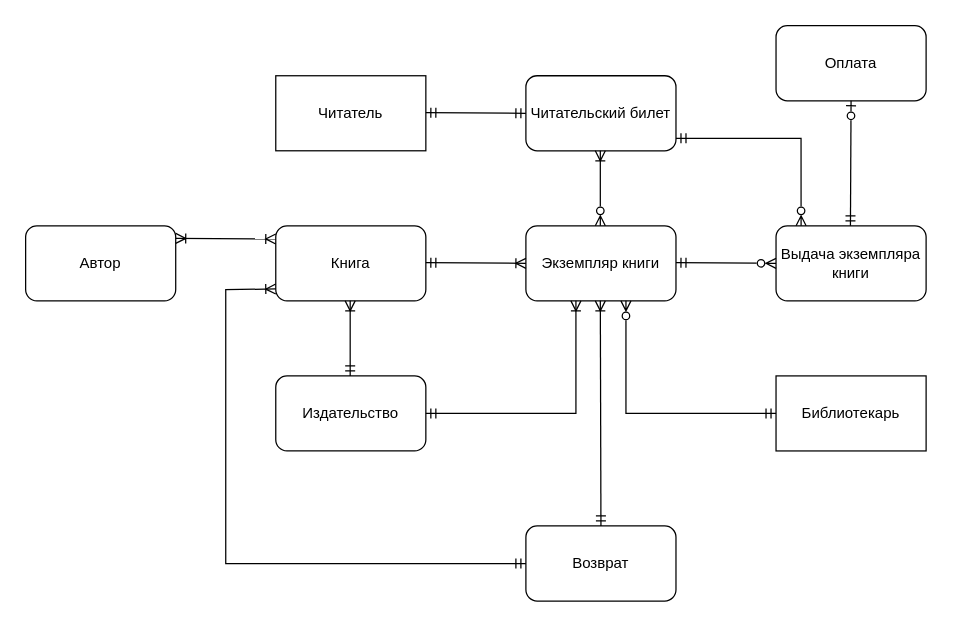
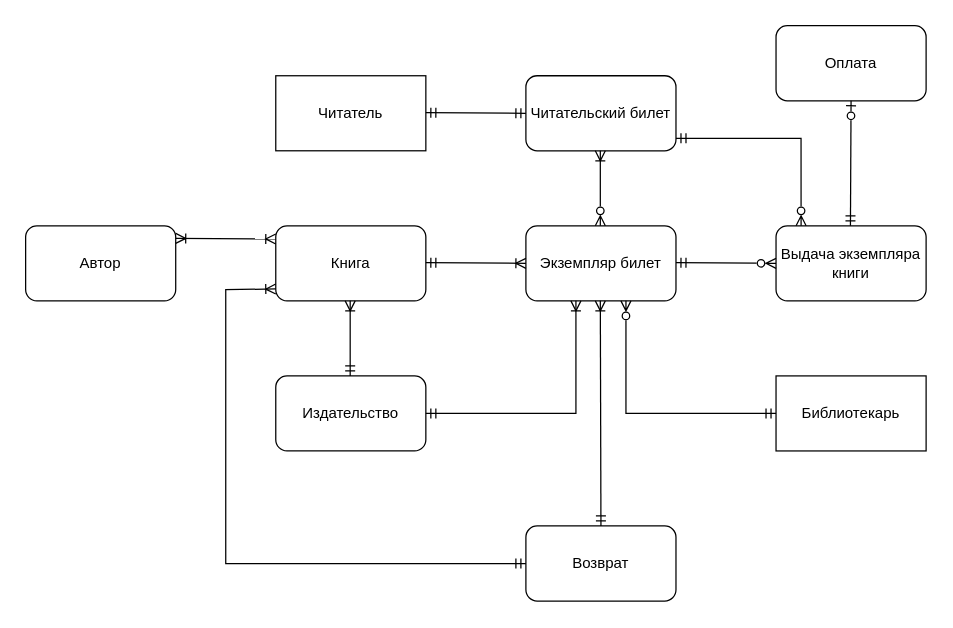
(601, 263) -> (601, 263)
